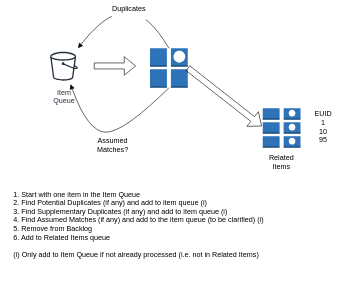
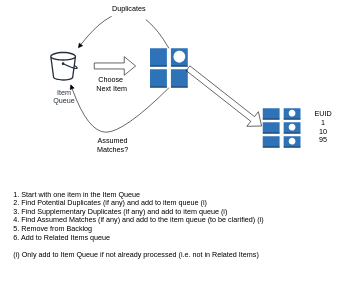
none -> (112, 84)
(282, 162) -> none
